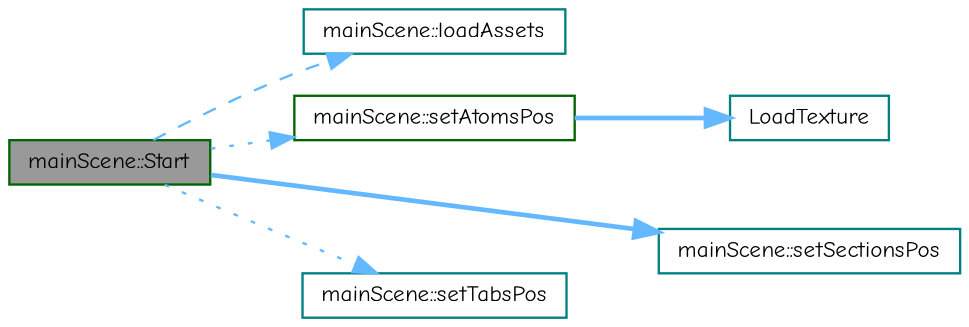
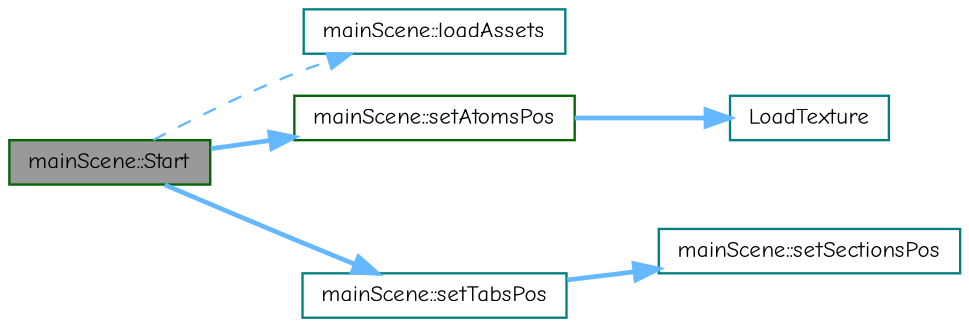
(240, 145) -> (240, 145)
(423, 202) -> (601, 276)
(260, 225) -> (260, 225)
